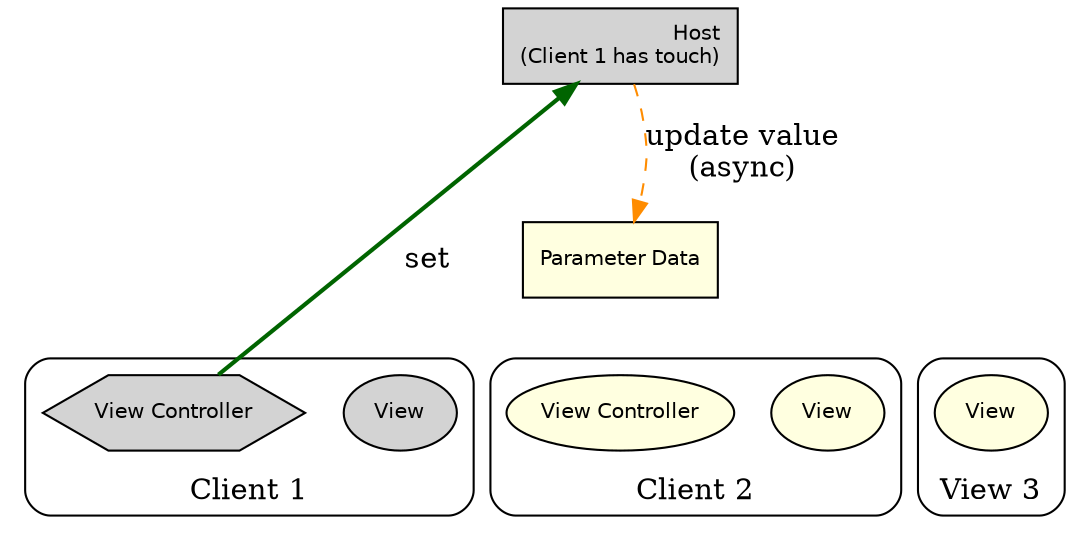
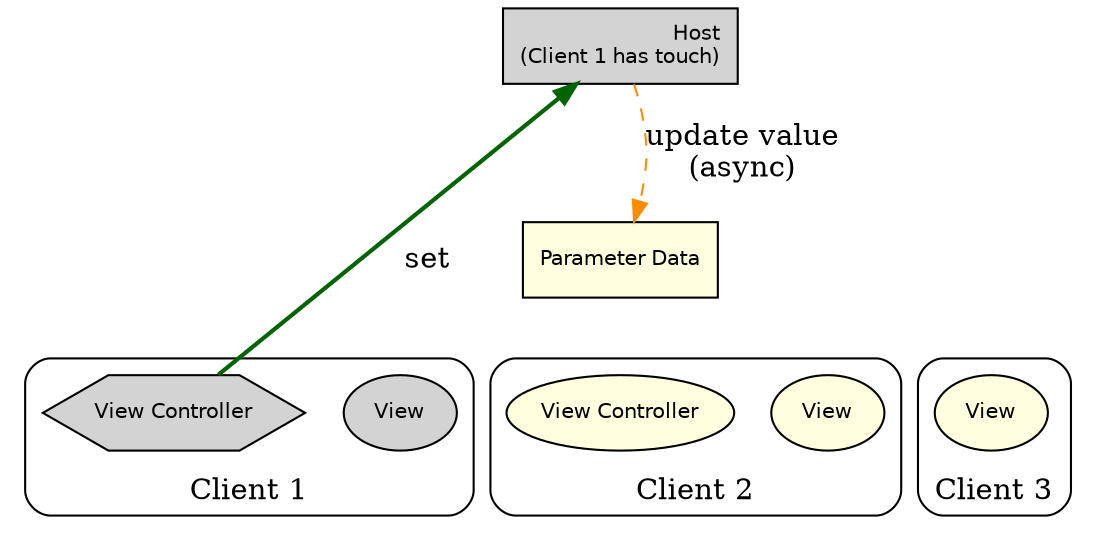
(991, 491) -> (994, 491)
